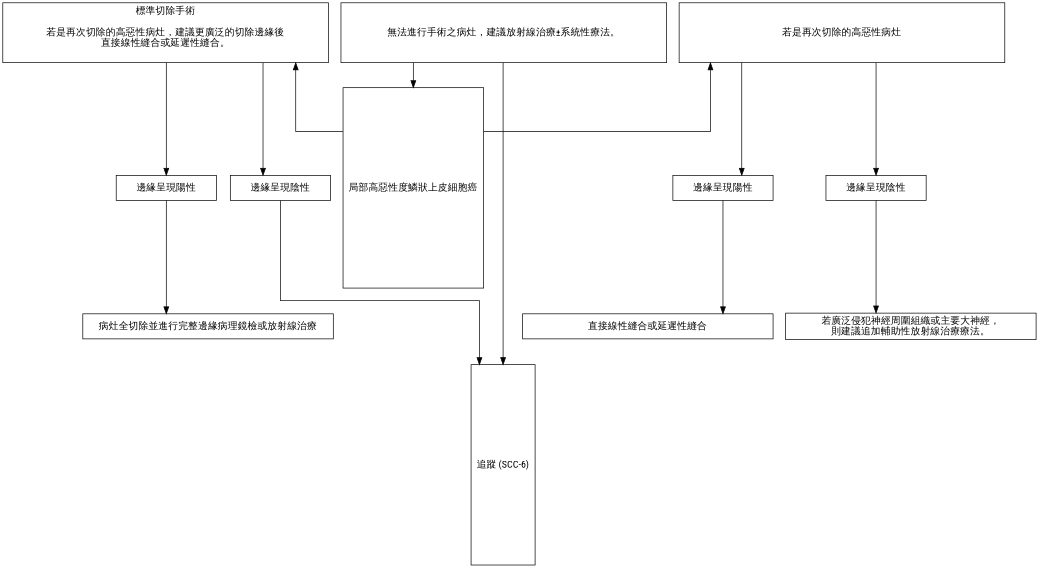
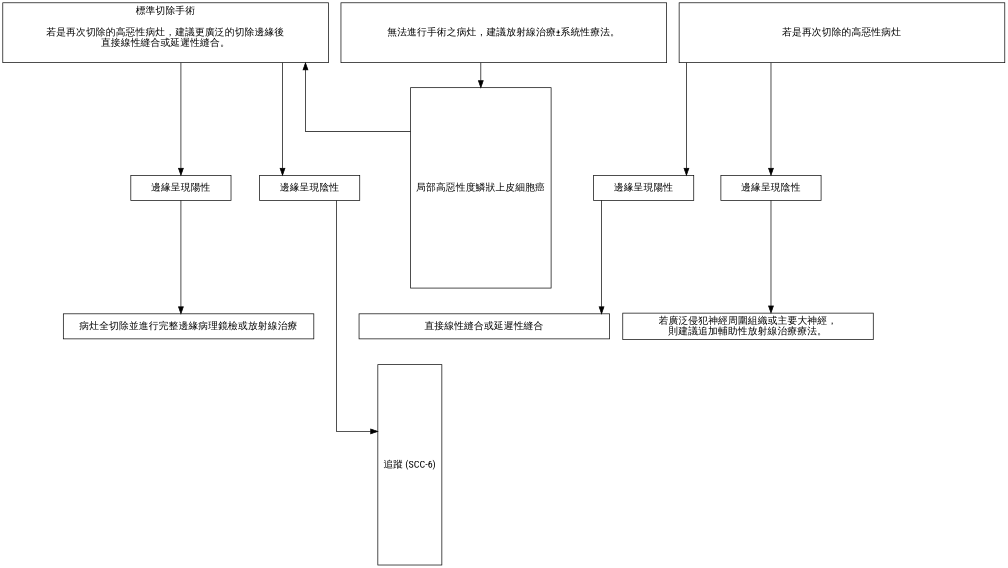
(628, 132) -> none
(503, 210) -> none
